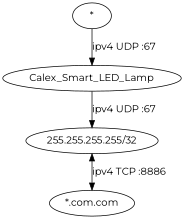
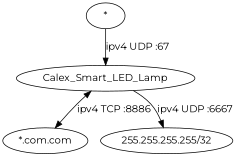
(124, 110) -> (195, 110)
(92, 172) -> (72, 109)
